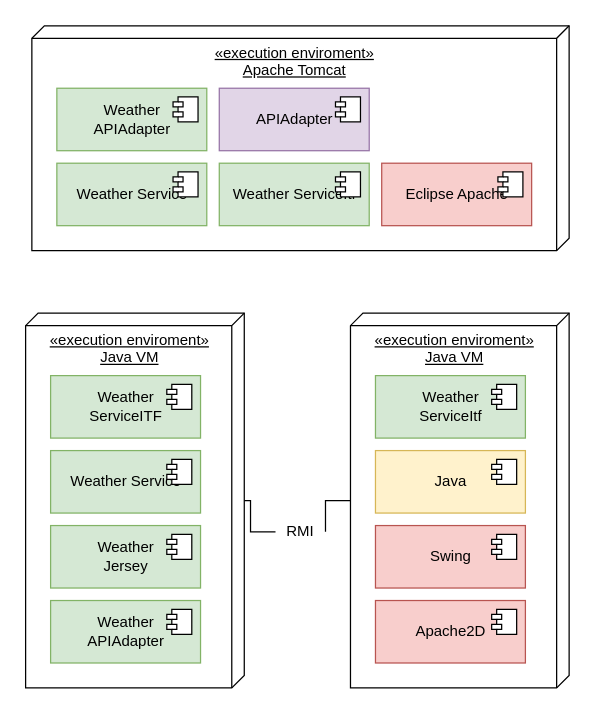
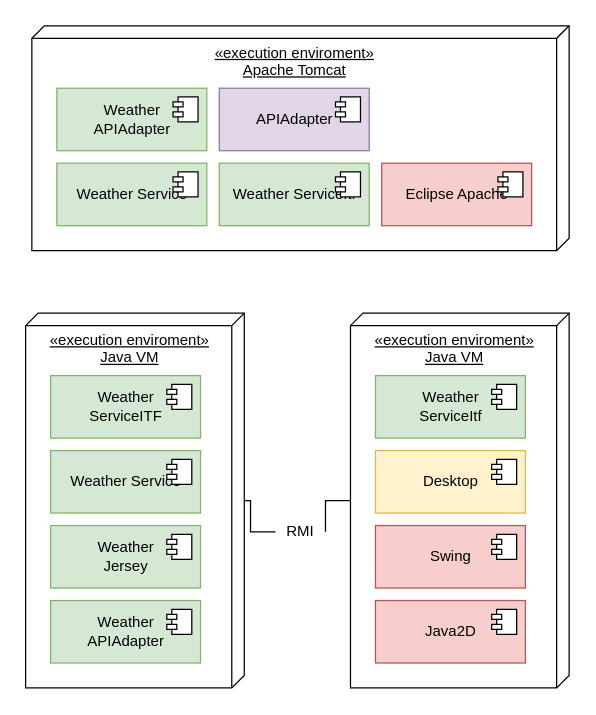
(451, 482) -> (451, 482)
(451, 632) -> (451, 632)
